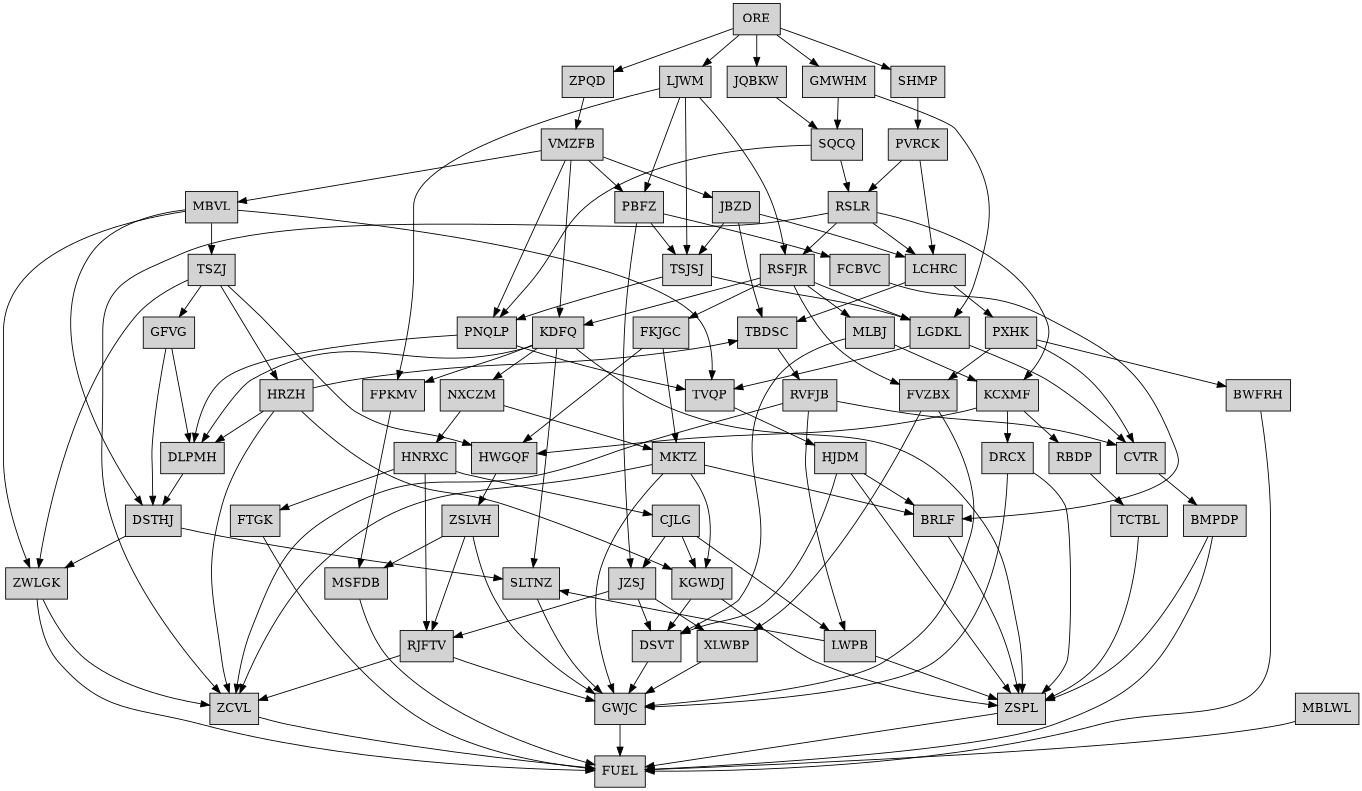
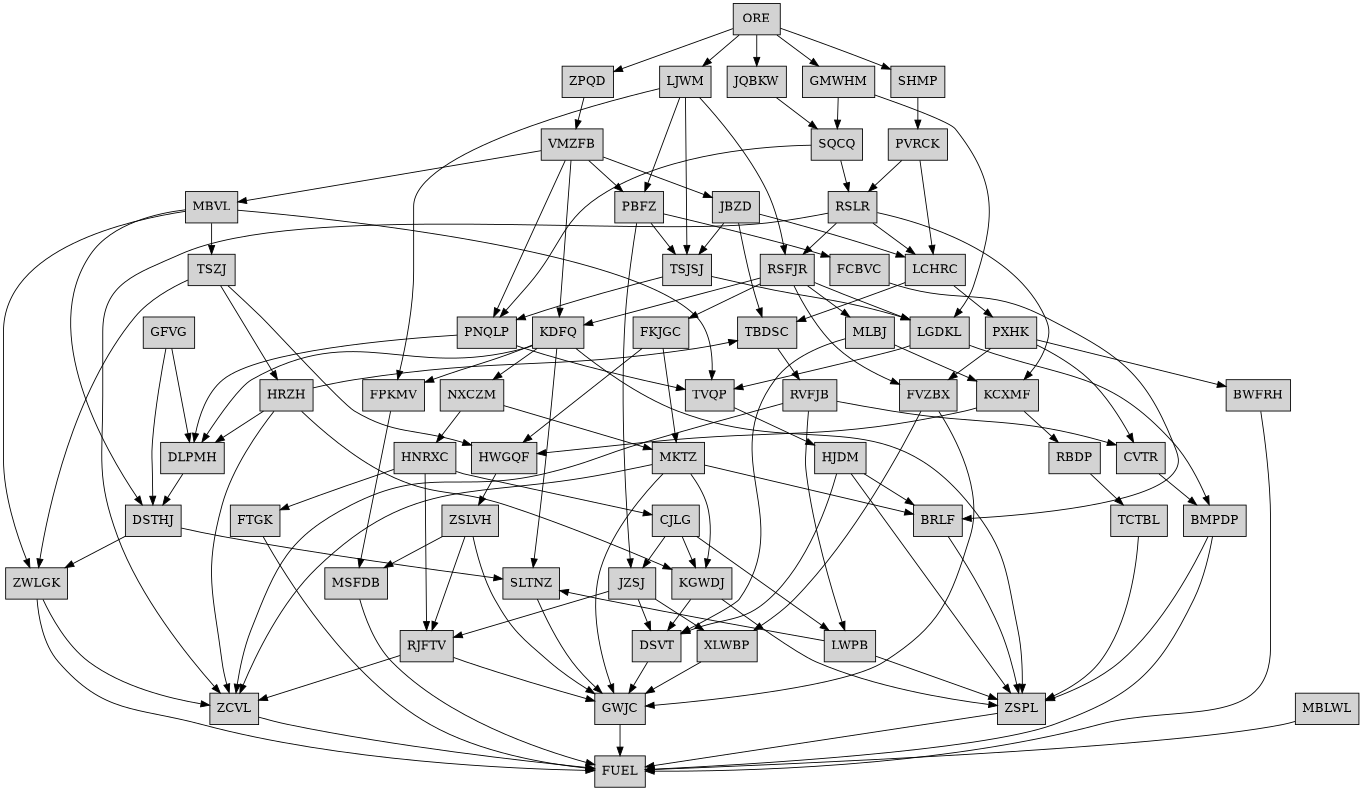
(193, 298) -> none
(1050, 382) -> (1109, 391)
(1008, 458) -> none
